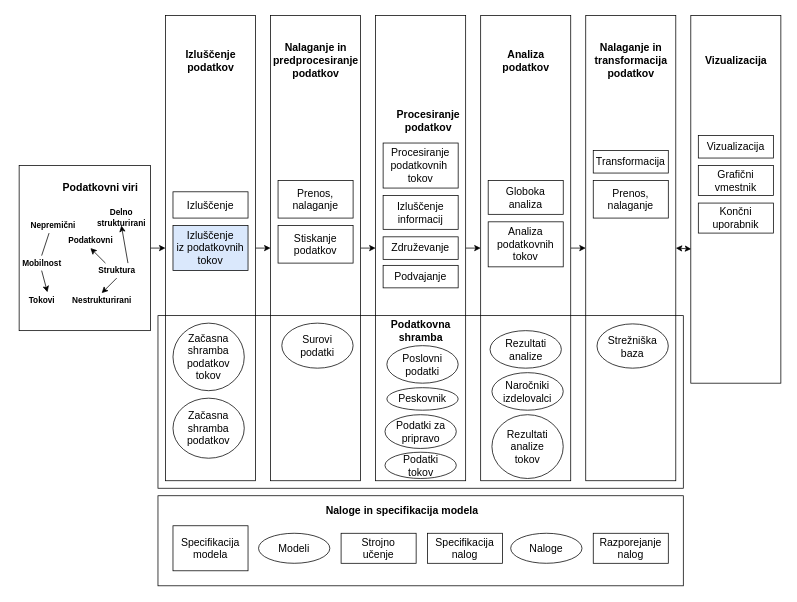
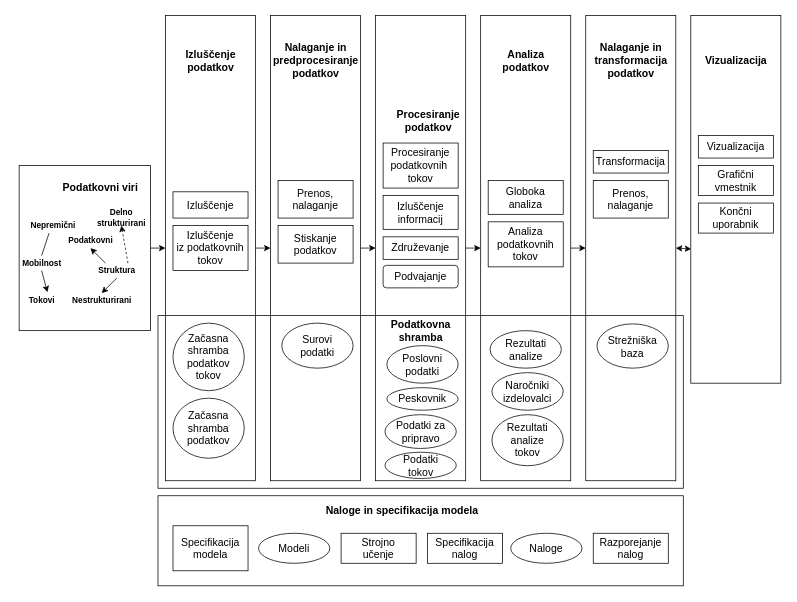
(125, 246) -> (125, 246)
(210, 248) -> (210, 248)
(420, 276) -> (420, 276)
(527, 446) -> (527, 440)
